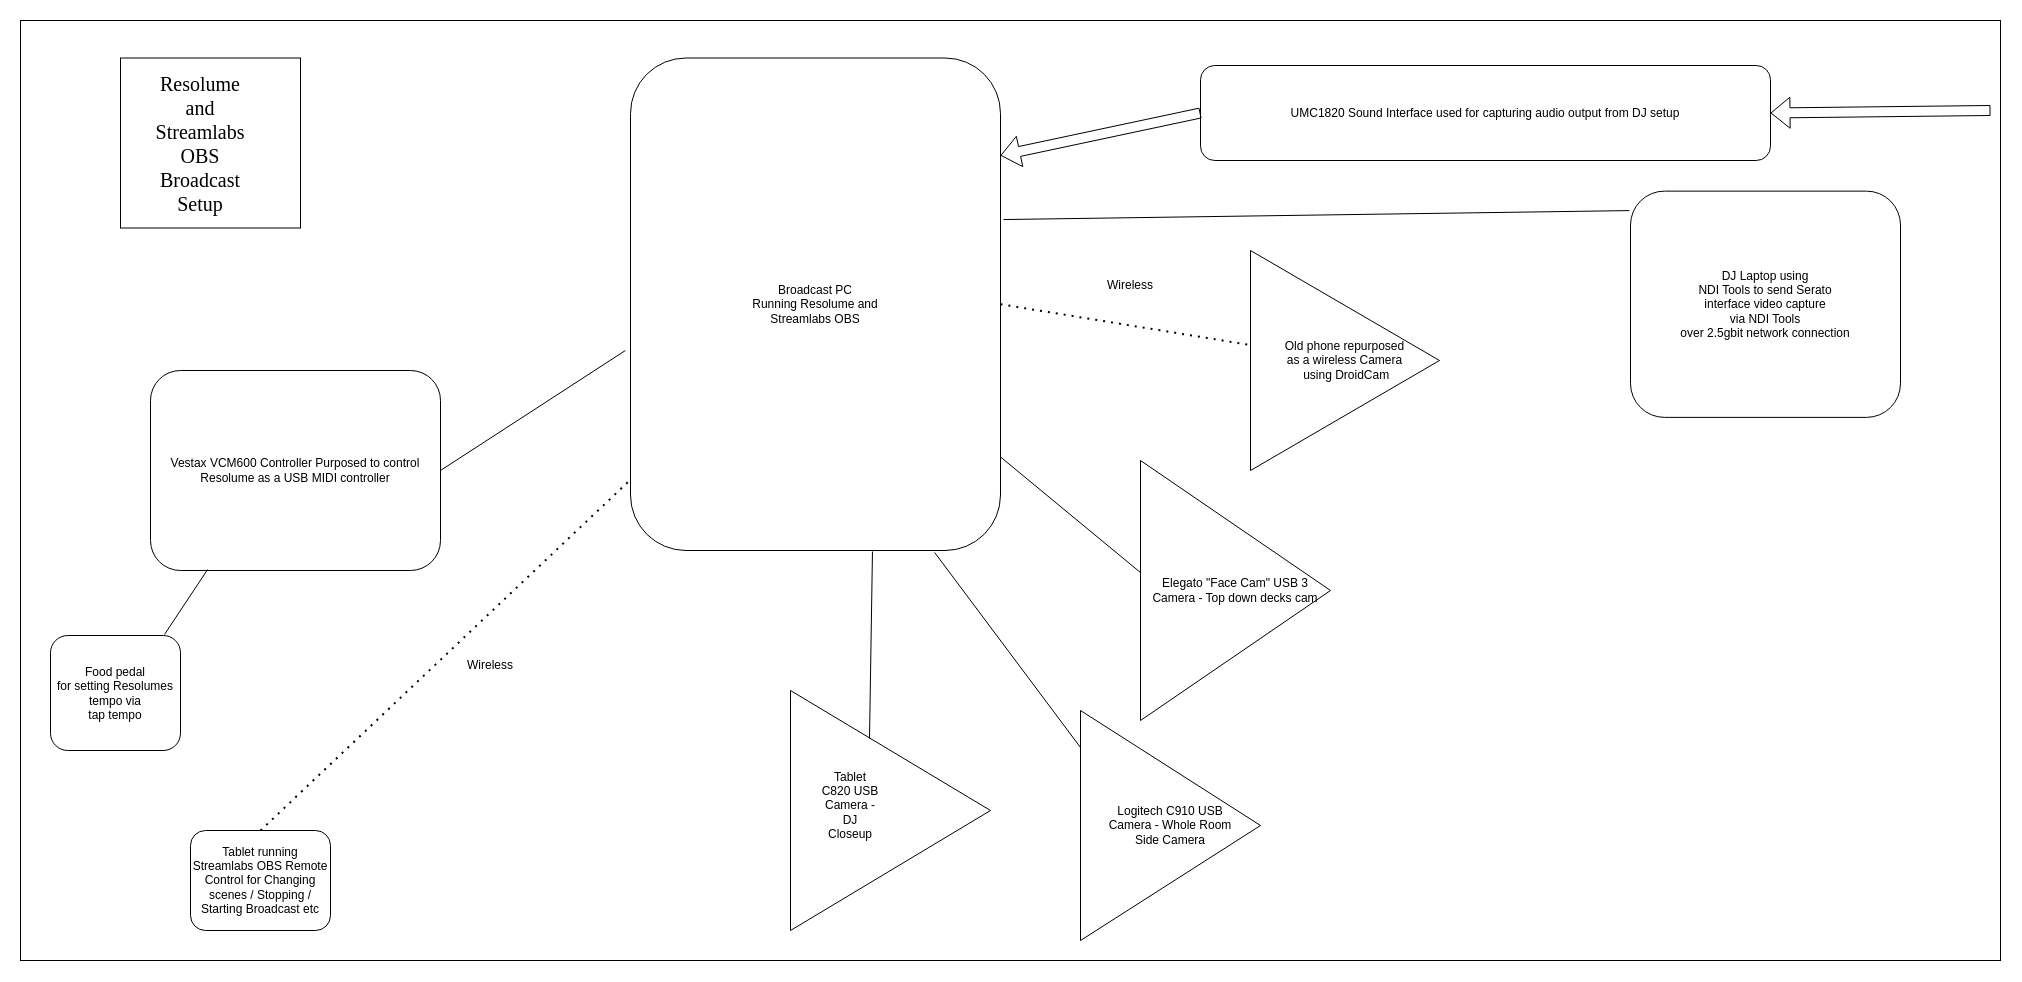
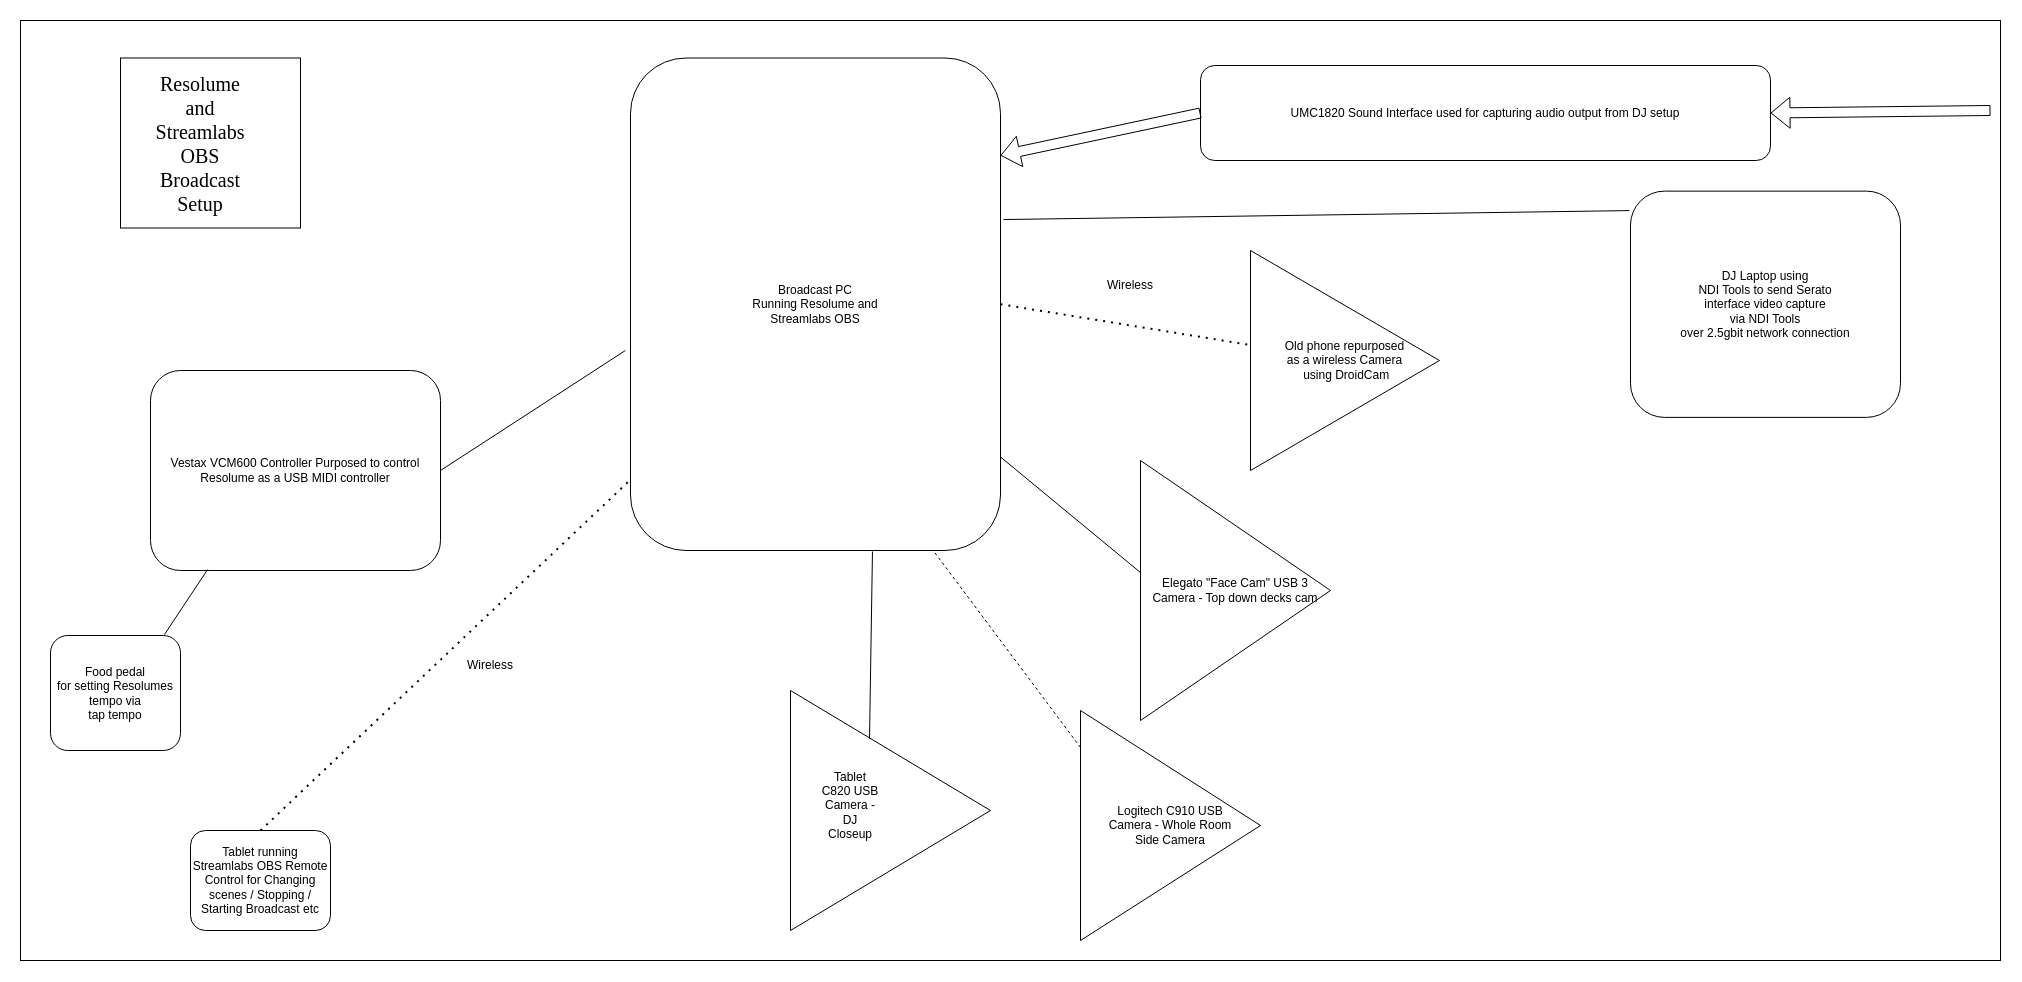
(1008, 650) -> (1008, 650)
